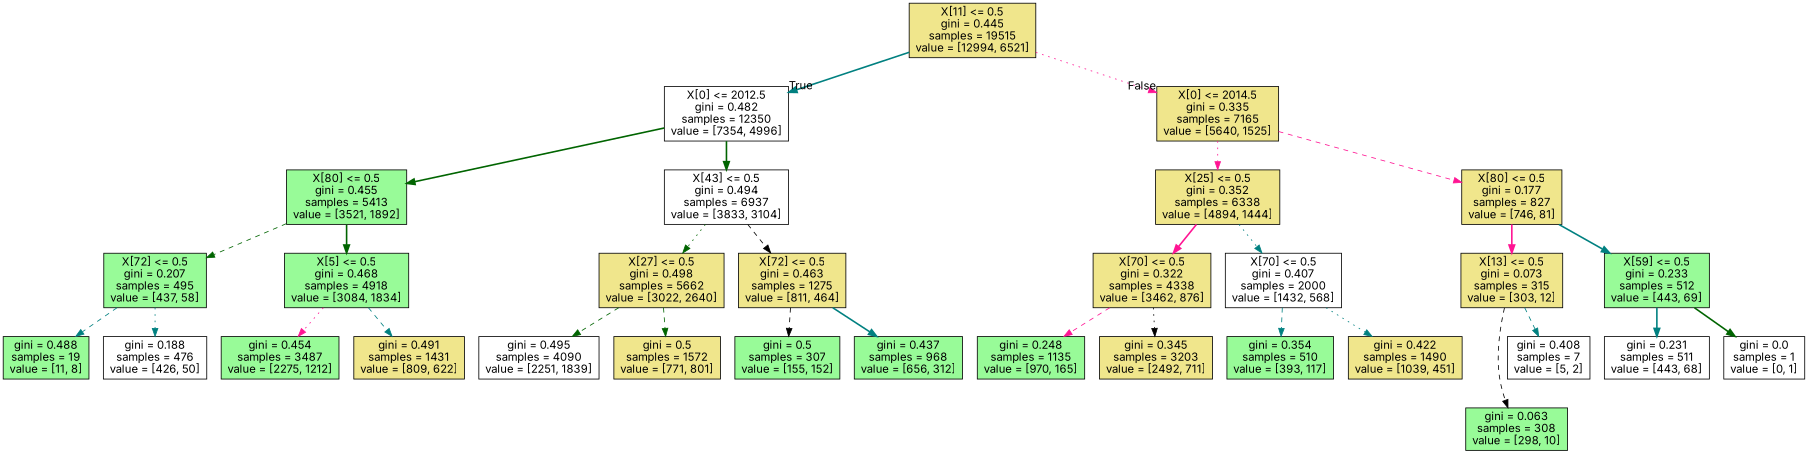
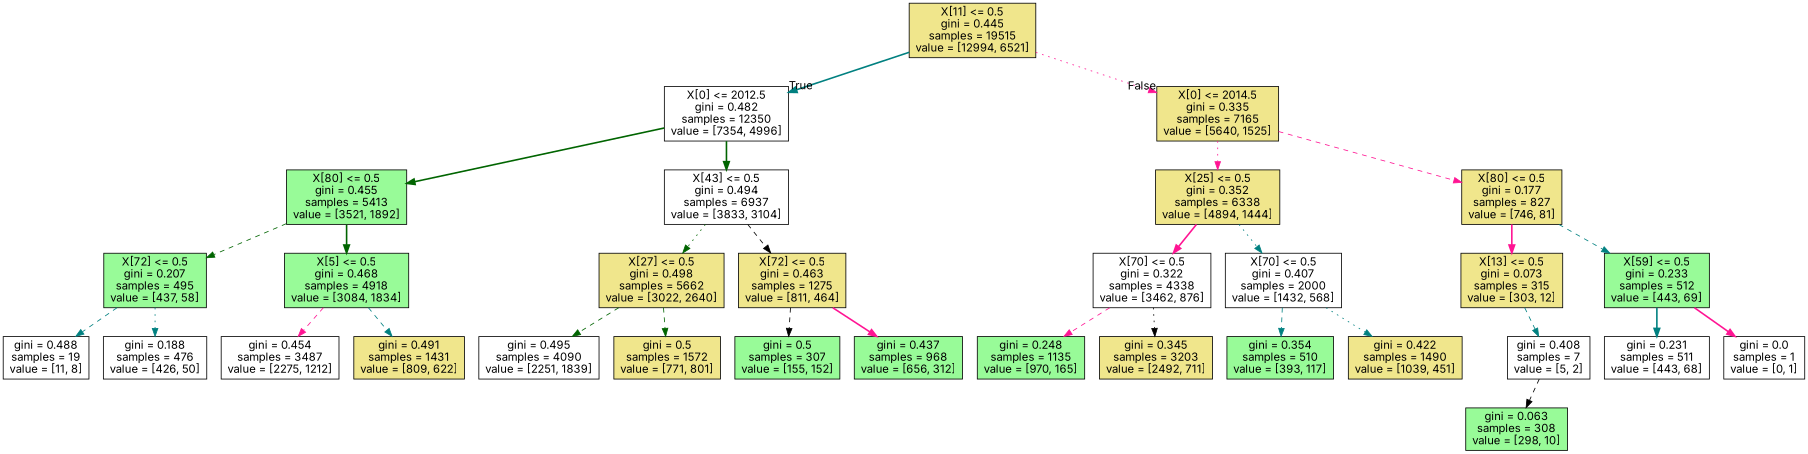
(1581, 237) -> (1581, 237)
(1152, 280) -> (1152, 280)
(313, 319) -> (313, 319)
(851, 320) -> (851, 320)
(1711, 320) -> (1711, 320)
(1498, 354) -> (1534, 390)
(46, 358) -> (46, 358)
(280, 358) -> (280, 358)
